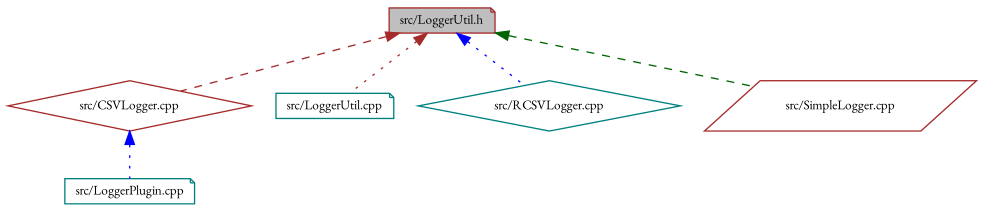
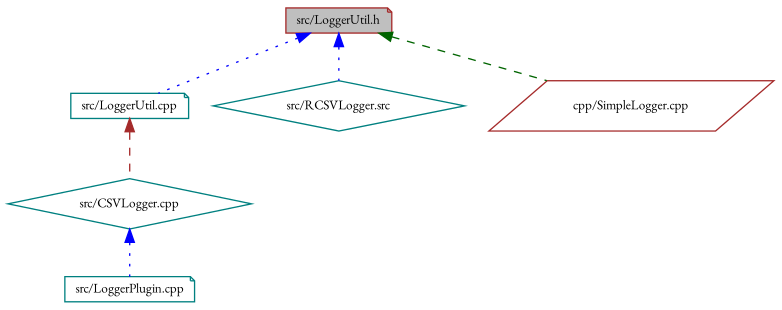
(284, 64) -> (130, 155)
(383, 67) -> (228, 66)
(130, 106) -> (130, 204)
(549, 106) -> (339, 106)
(840, 106) -> (631, 106)
